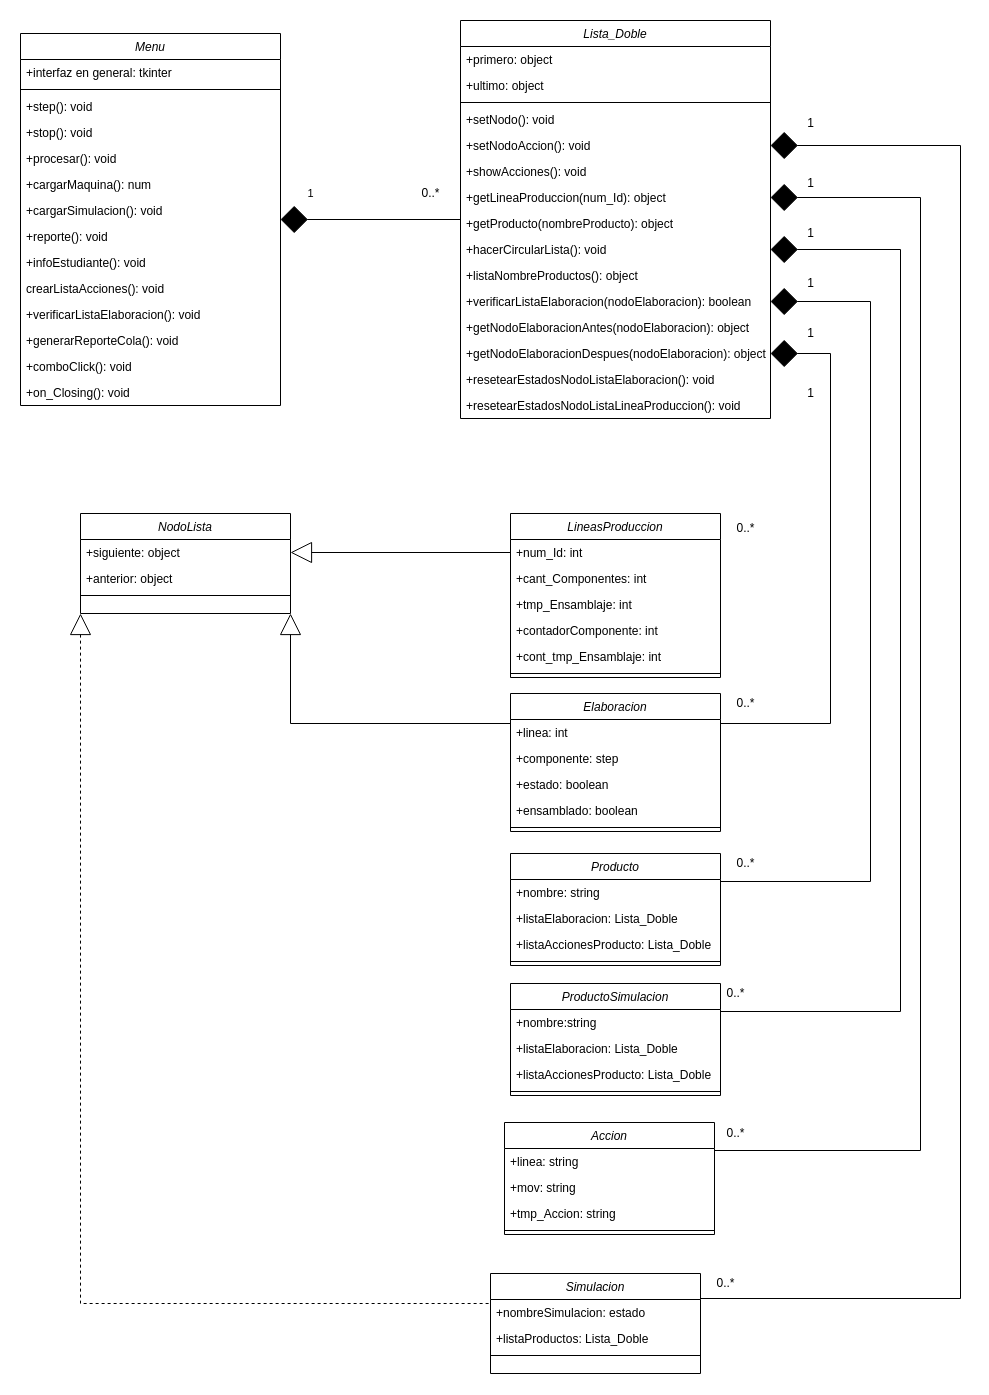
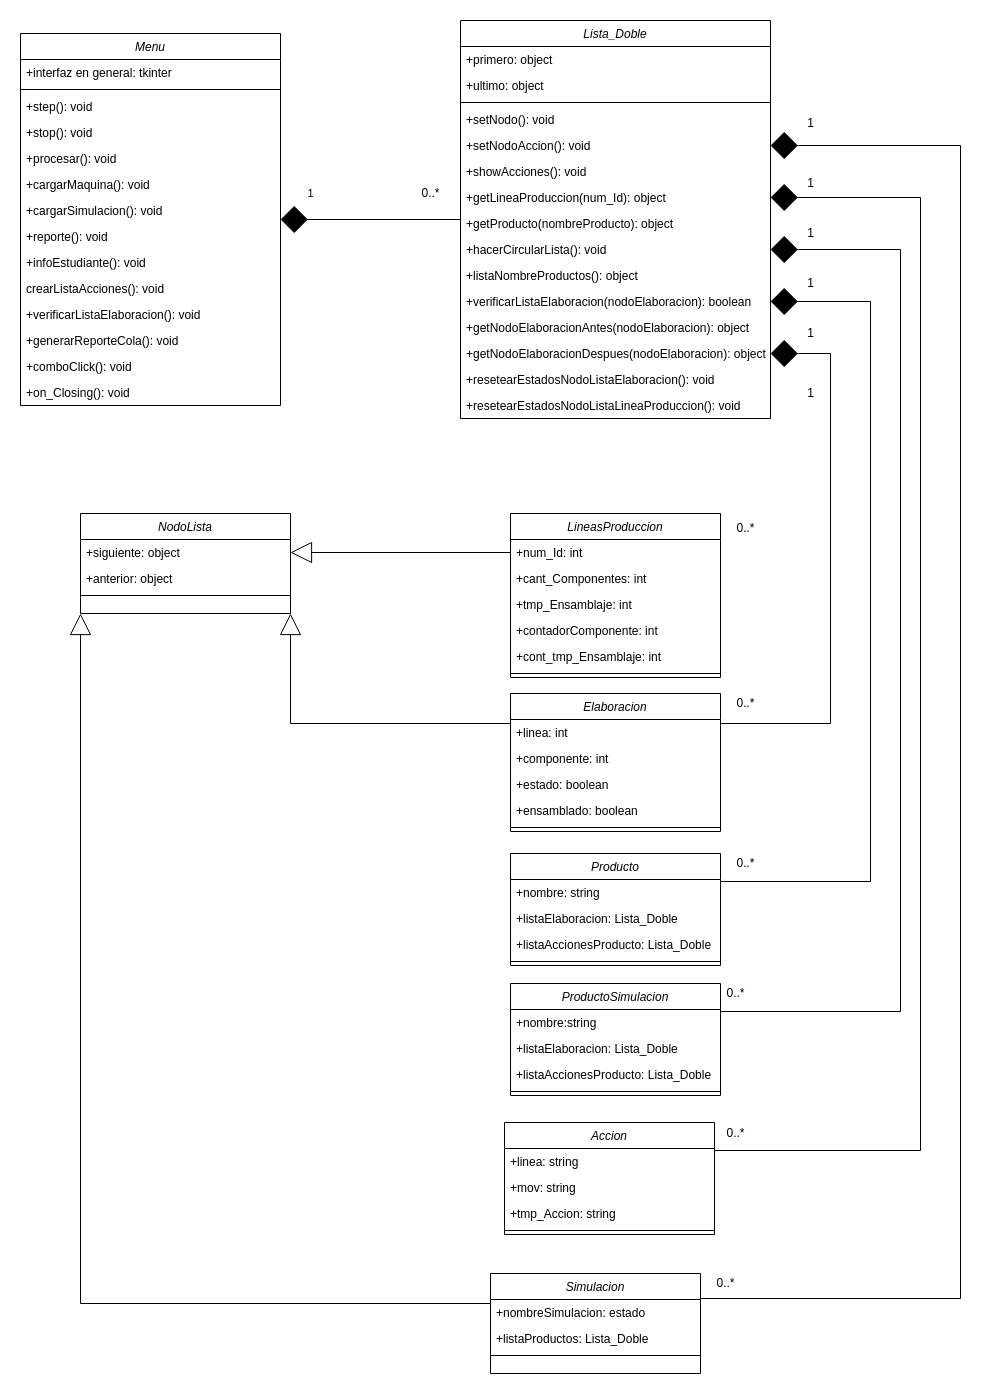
(92, 185) -> (94, 185)
(570, 759) -> (565, 759)
(81, 1173) -> (81, 1173)
